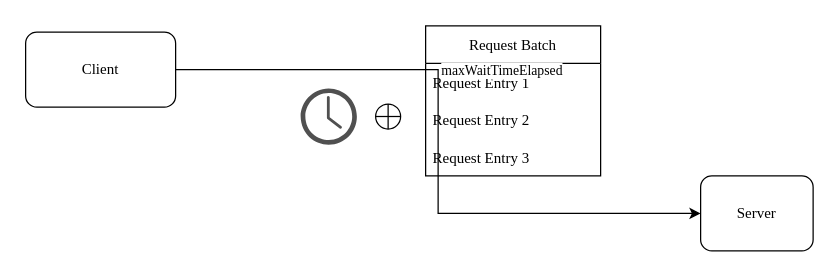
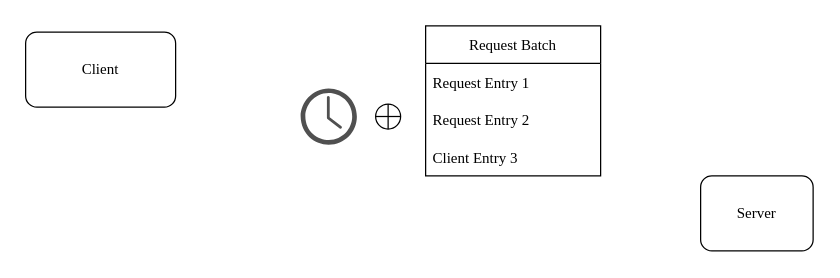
(438, 137) -> none
(492, 158) -> (484, 158)
